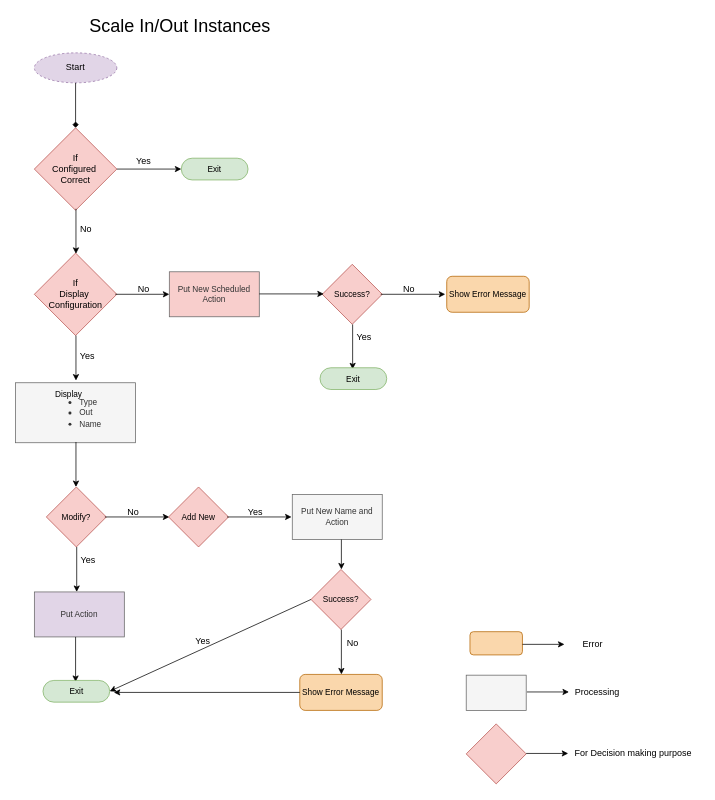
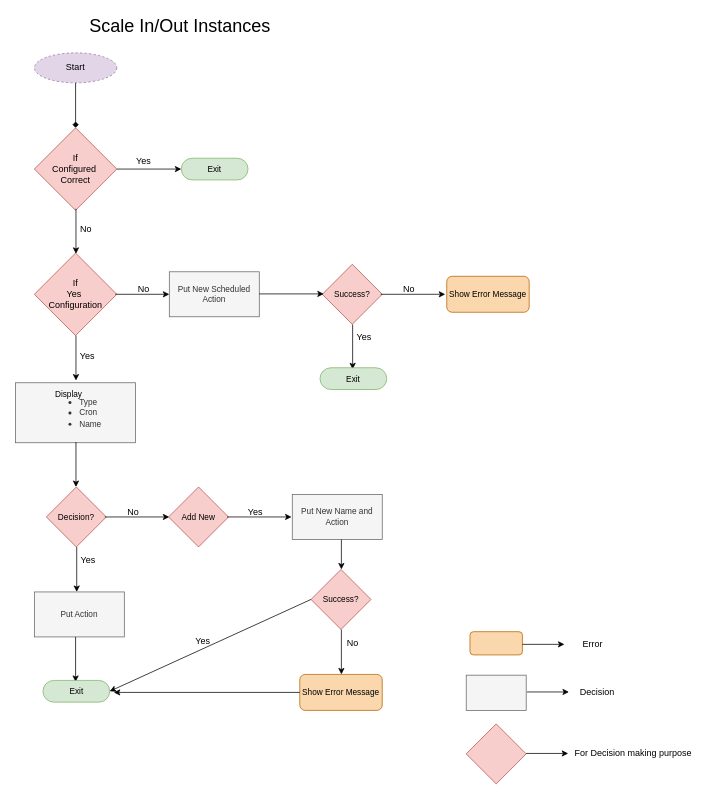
(75, 294) -> (75, 294)
(214, 294) -> (214, 294)
(75, 413) -> (75, 413)
(76, 517) -> (76, 517)
(79, 615) -> (79, 615)
(597, 690) -> (597, 690)
